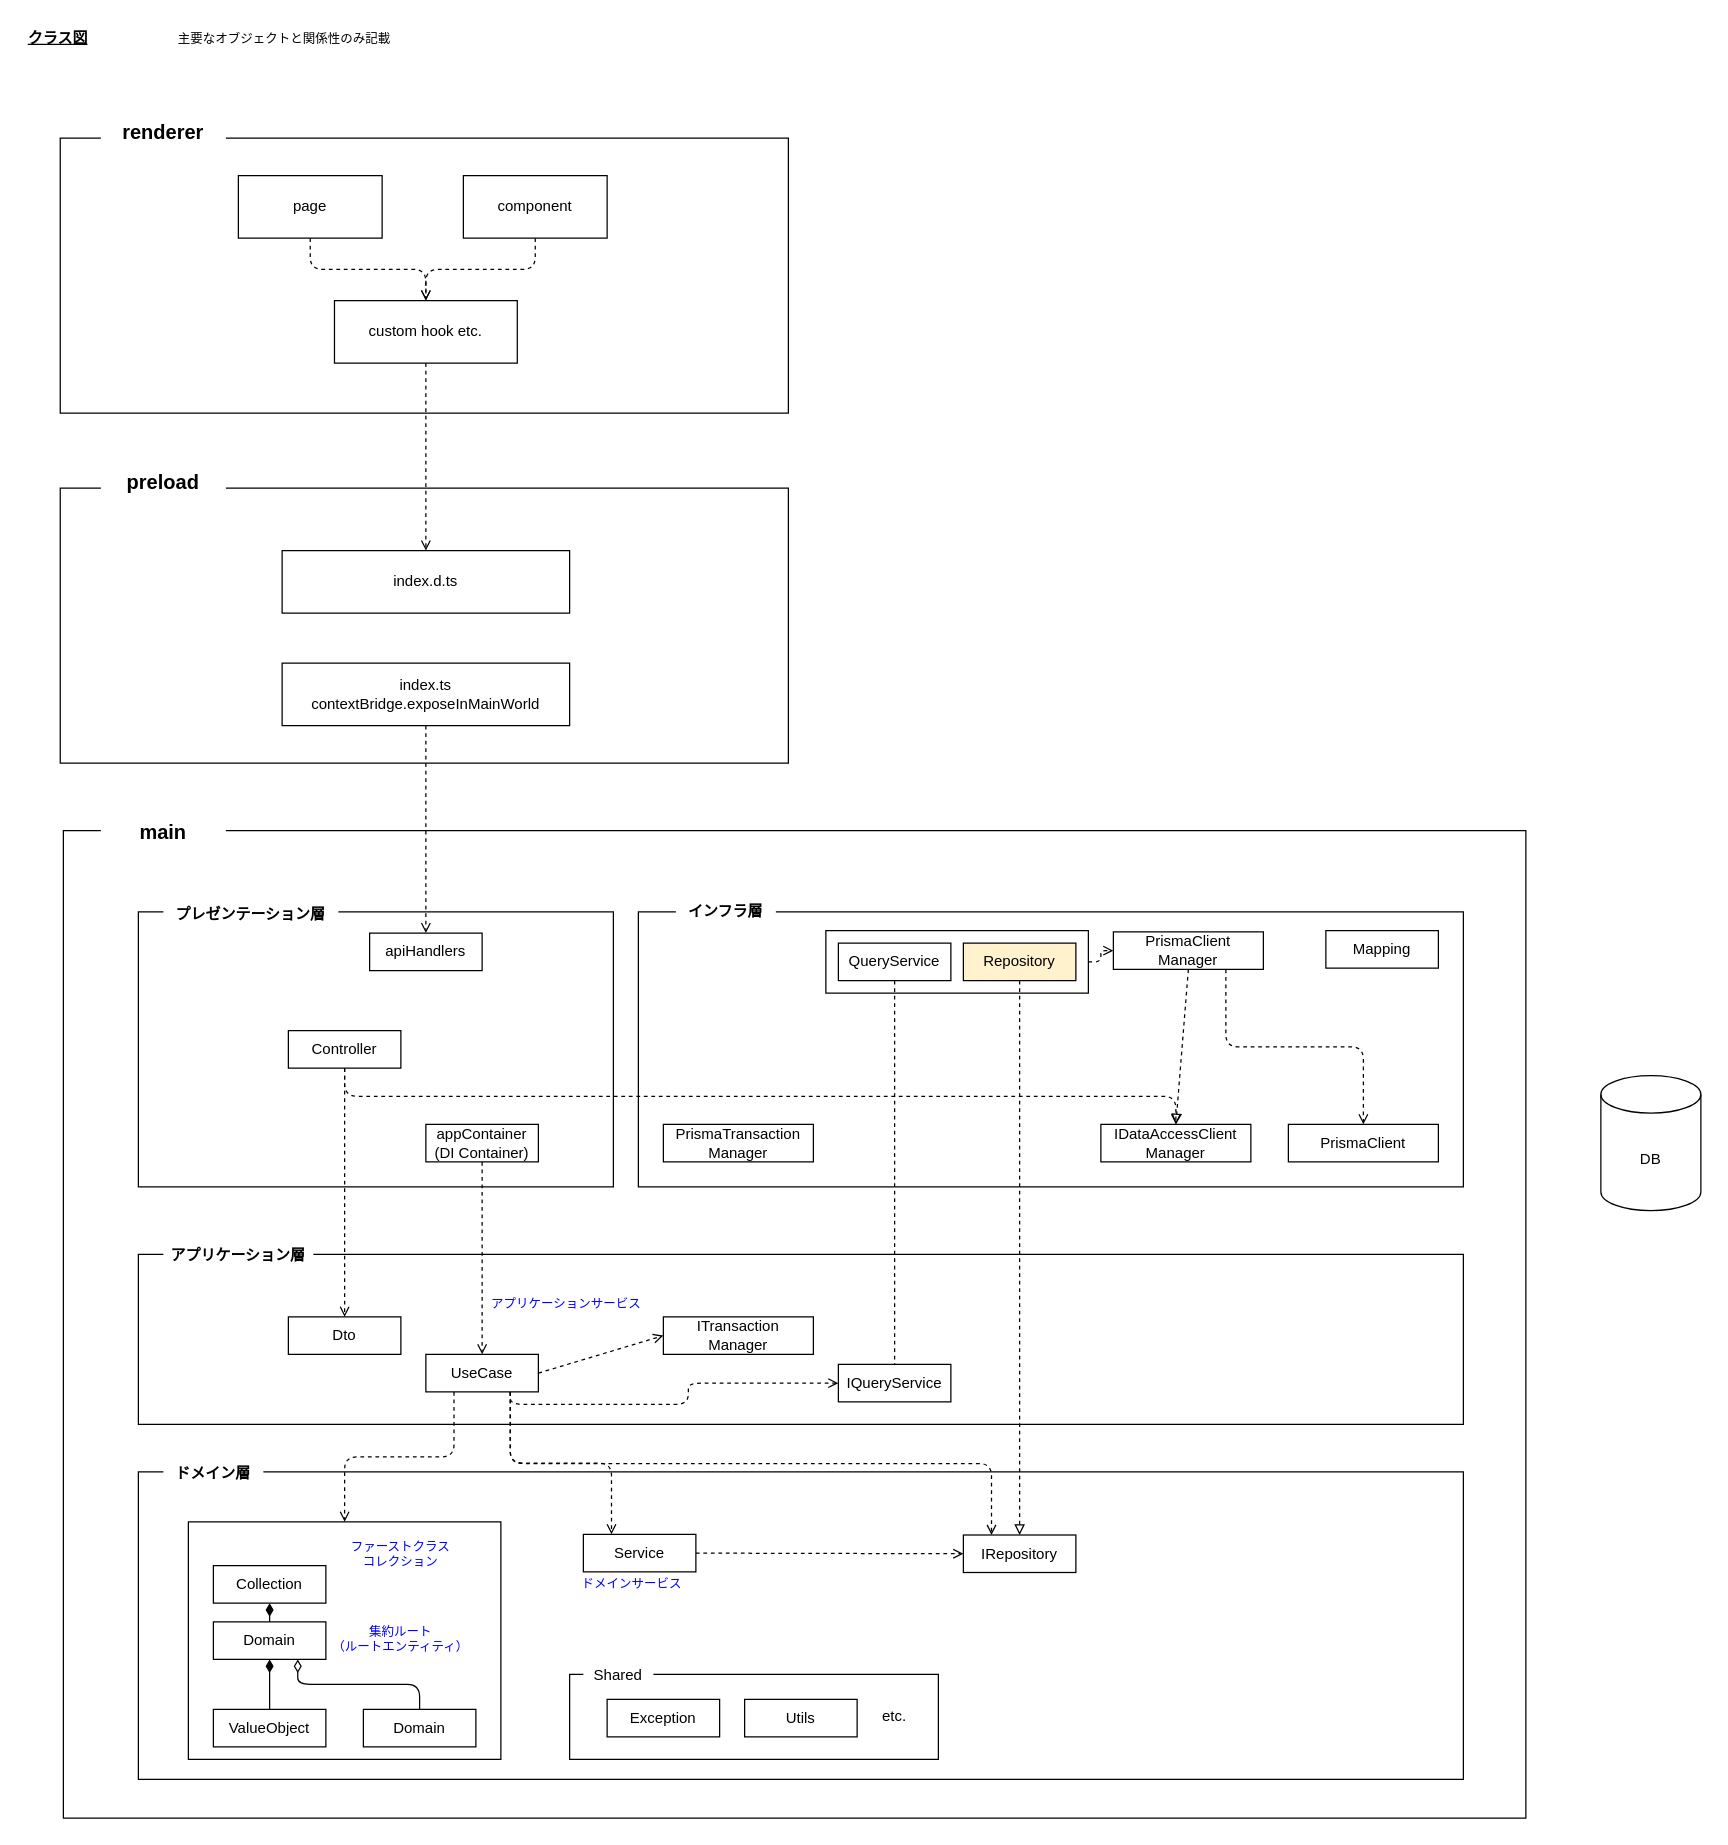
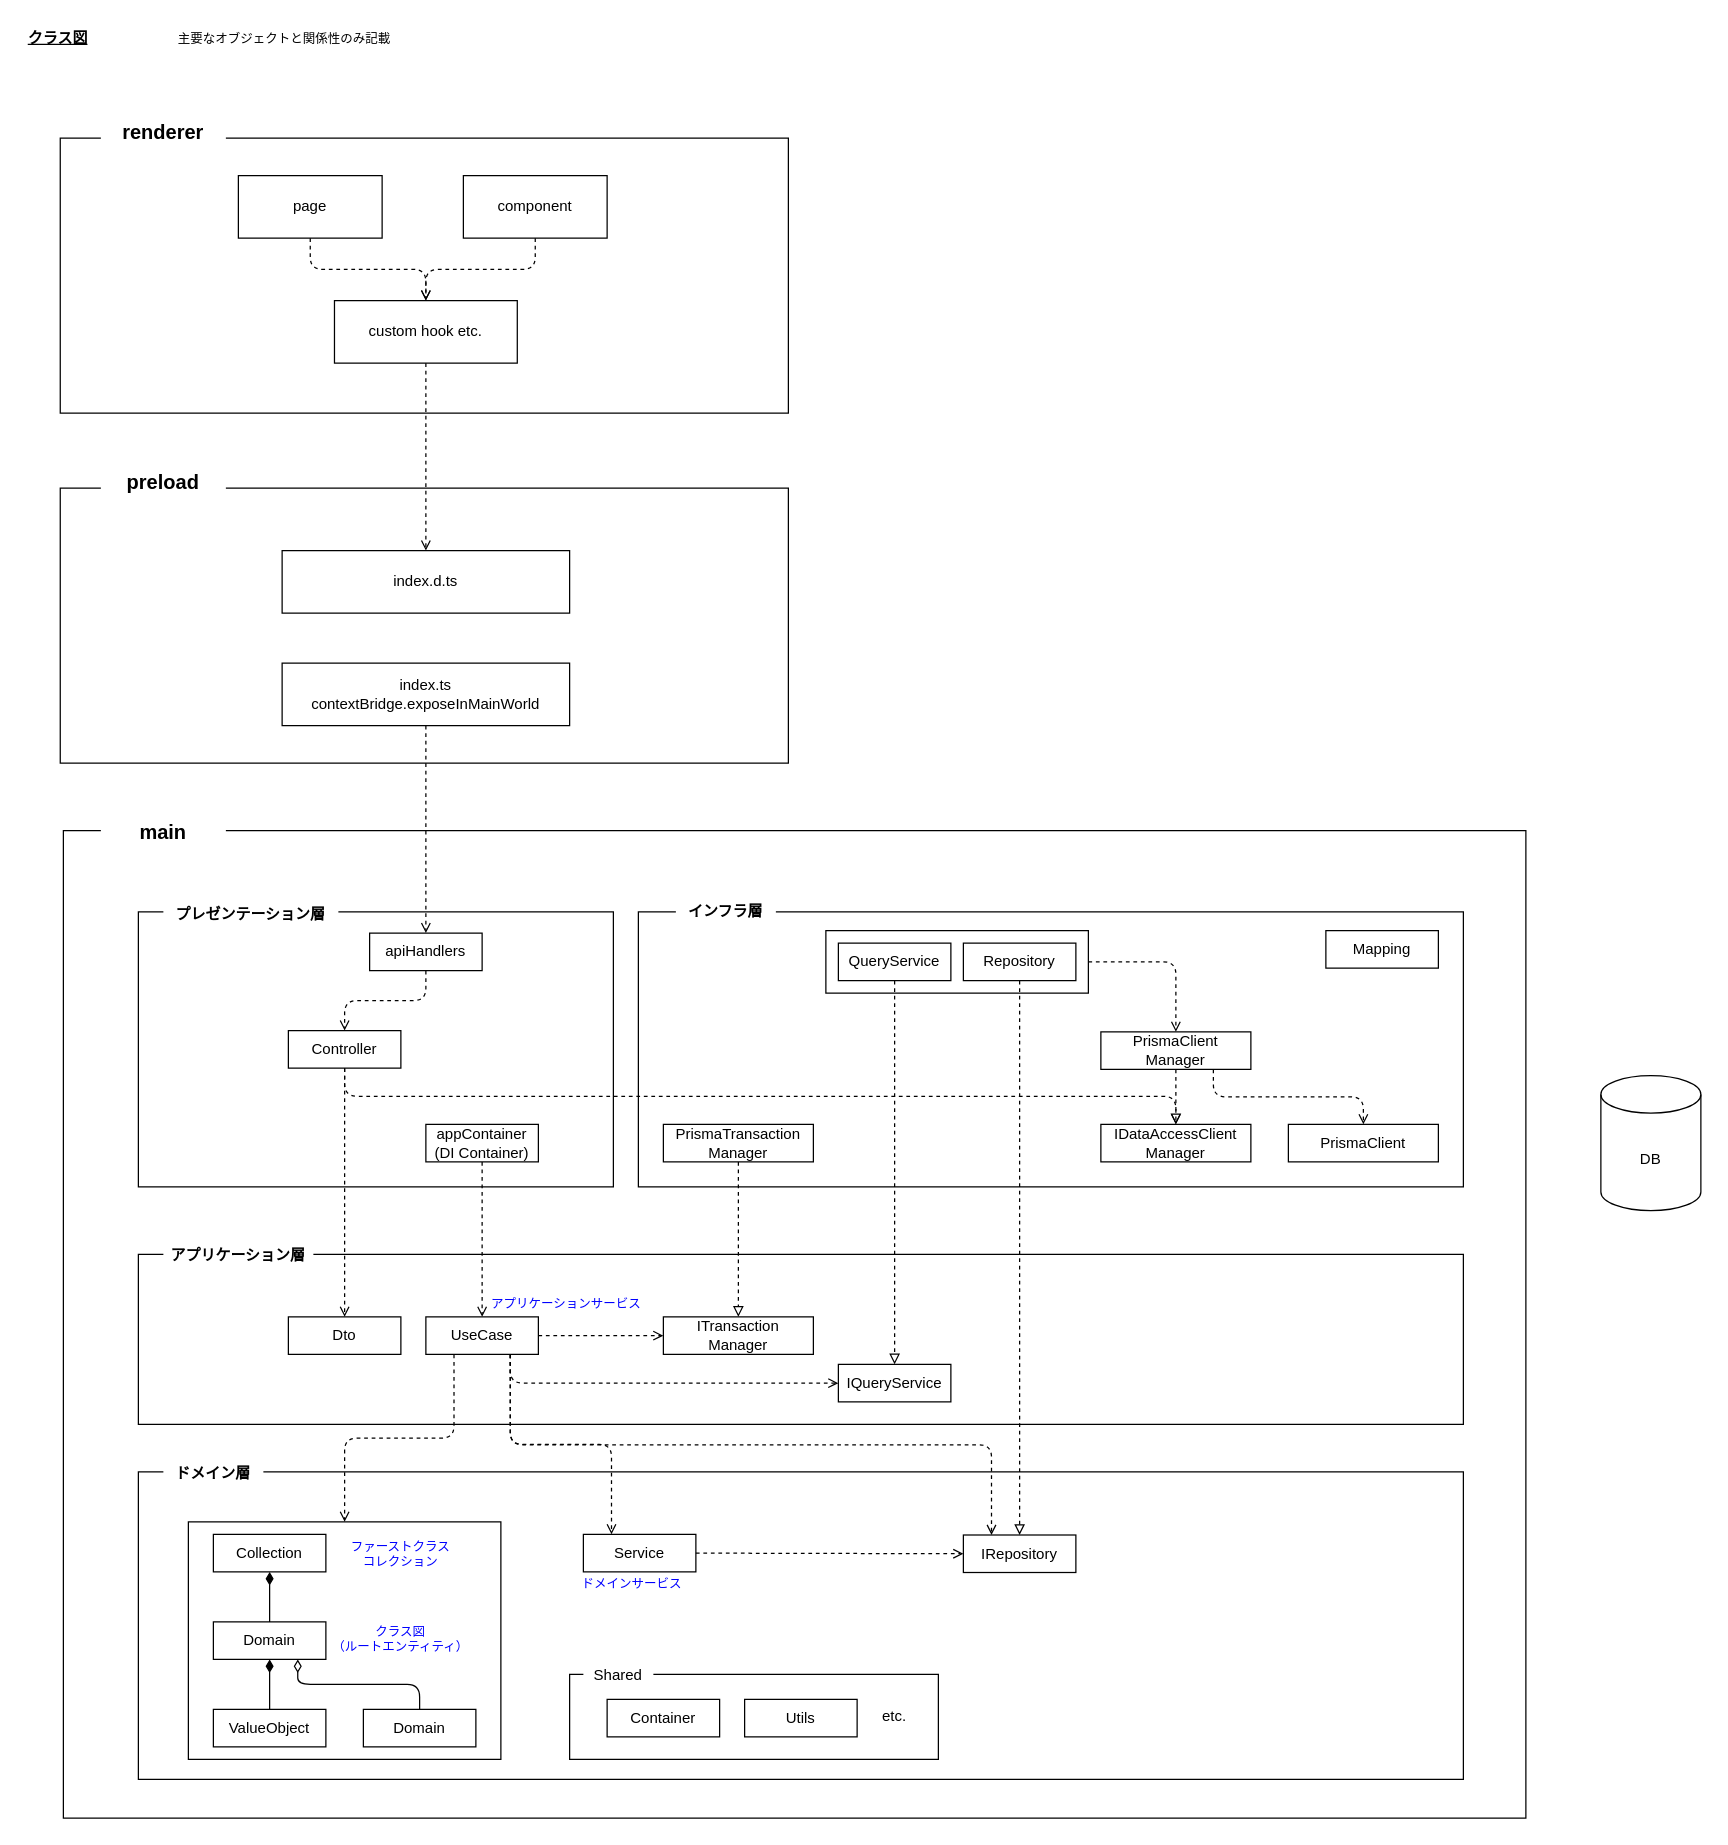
(1188, 951) -> (1176, 1051)
(1019, 962) -> (1019, 962)
none -> (387, 1001)
none -> (738, 1234)
(894, 1357) -> (894, 1352)
(482, 1373) -> (482, 1336)
(269, 1584) -> (269, 1553)
(401, 1639) -> (401, 1639)
(663, 1718) -> (663, 1718)
